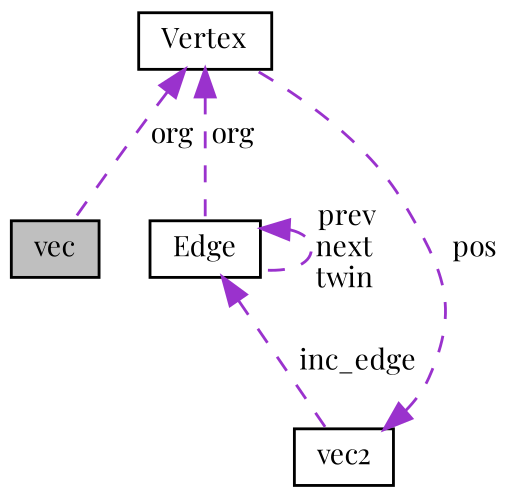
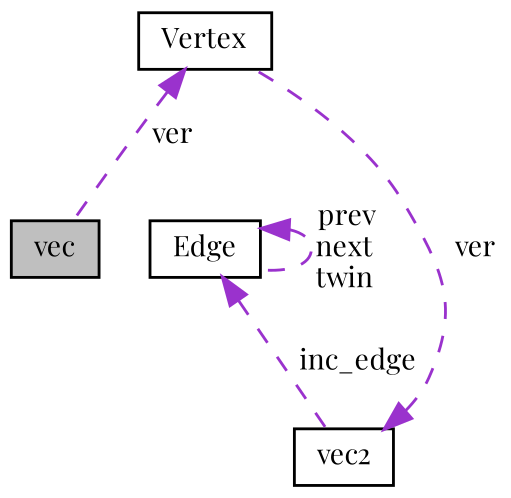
(170, 136) -> (170, 136)
(205, 159) -> none
(473, 249) -> (473, 249)
